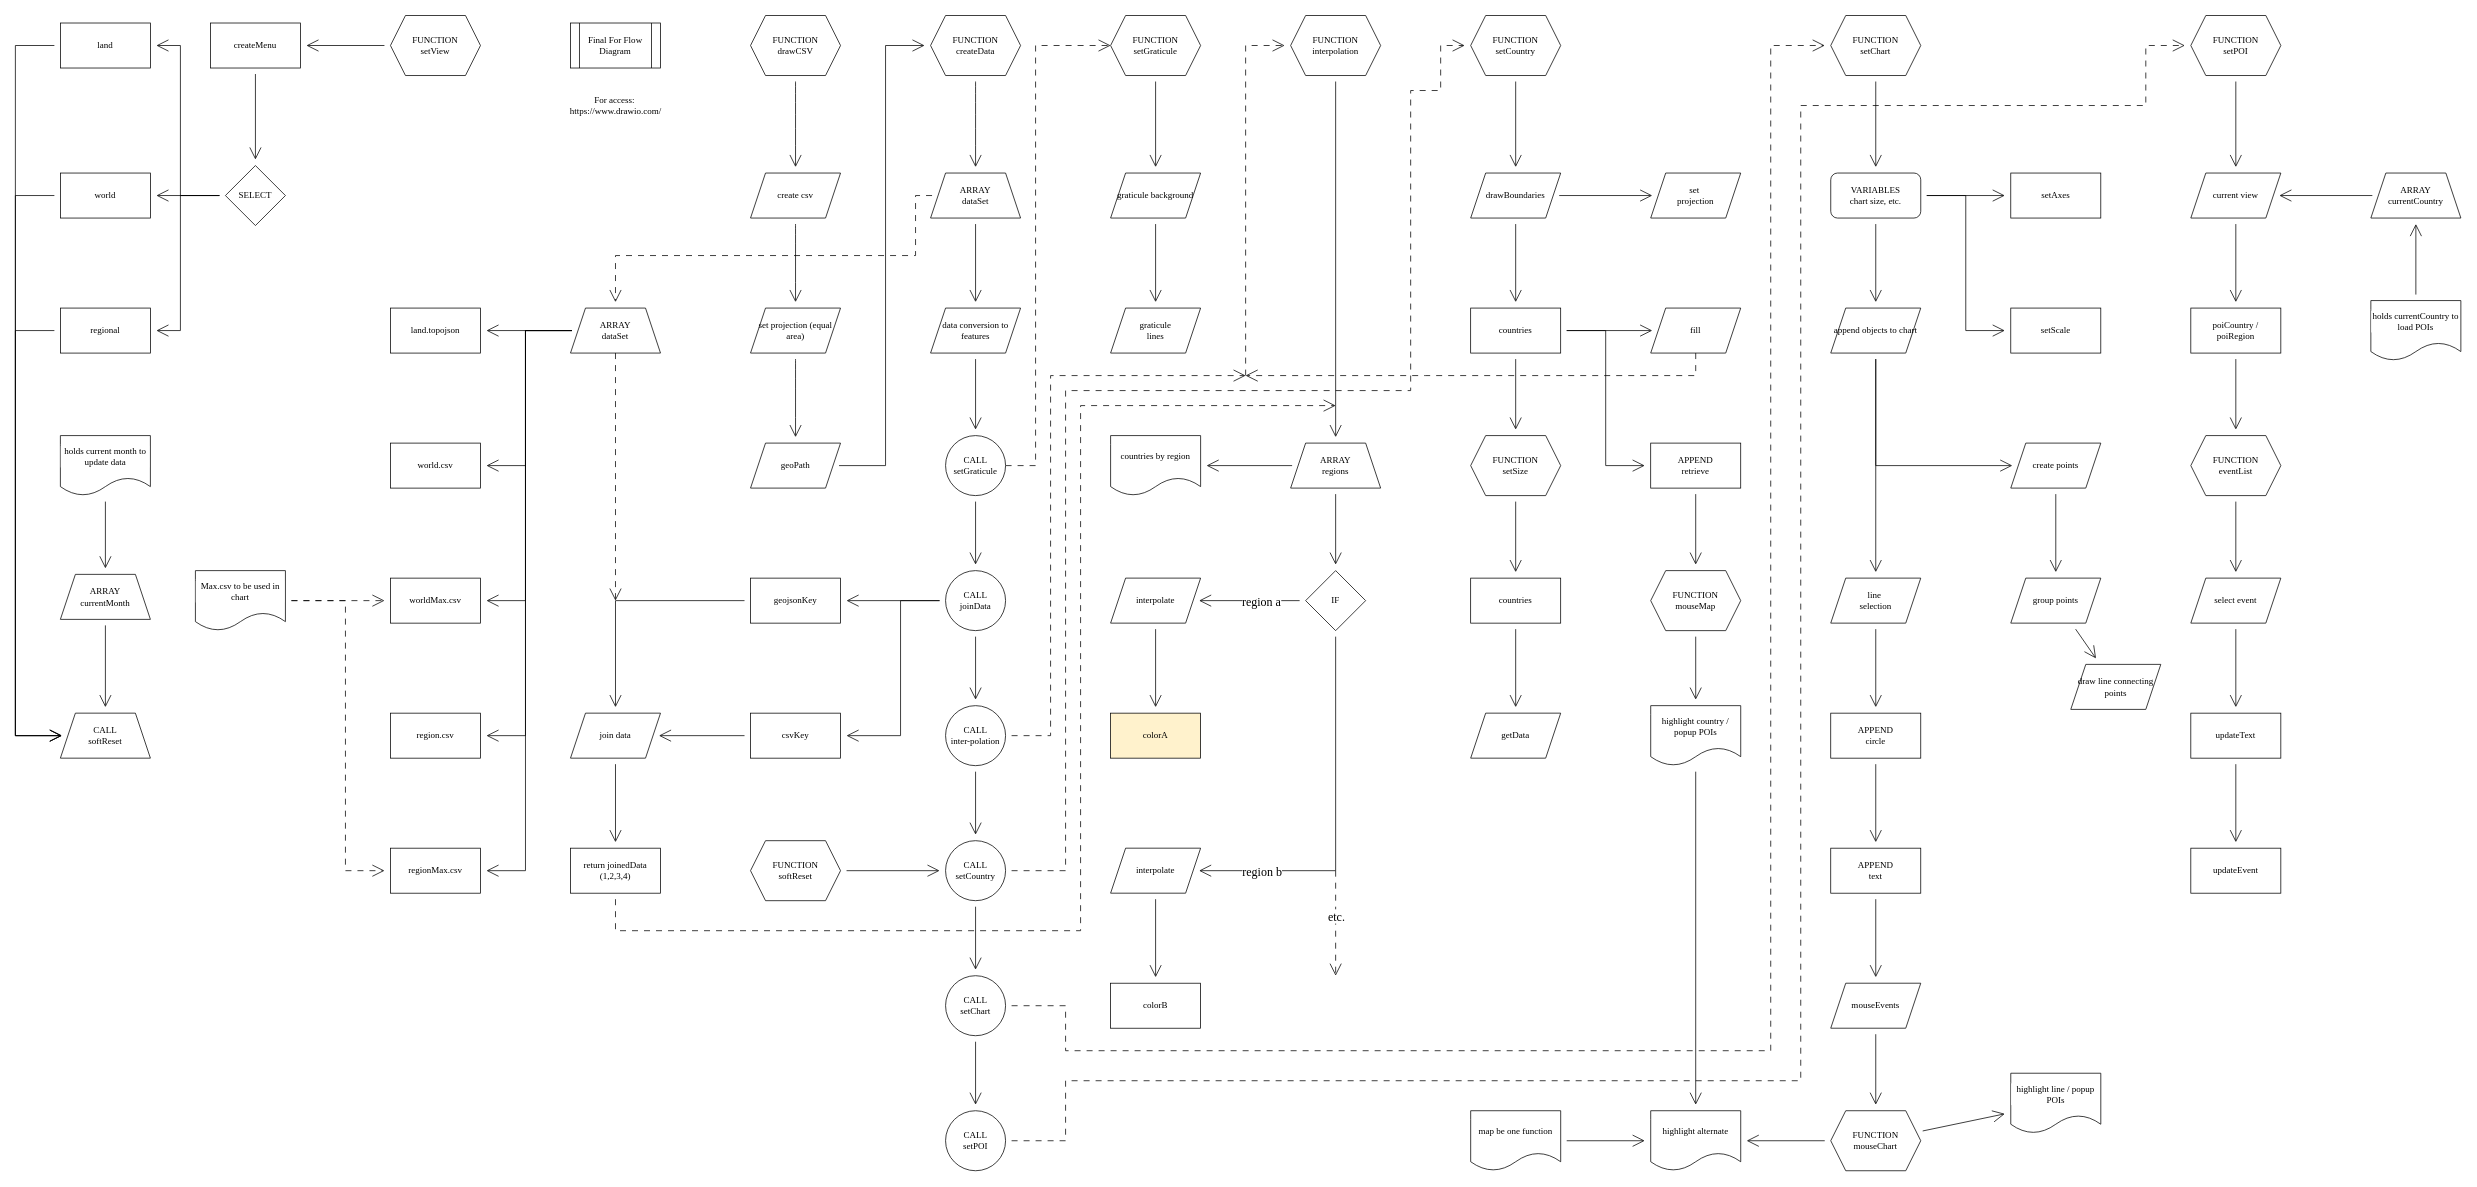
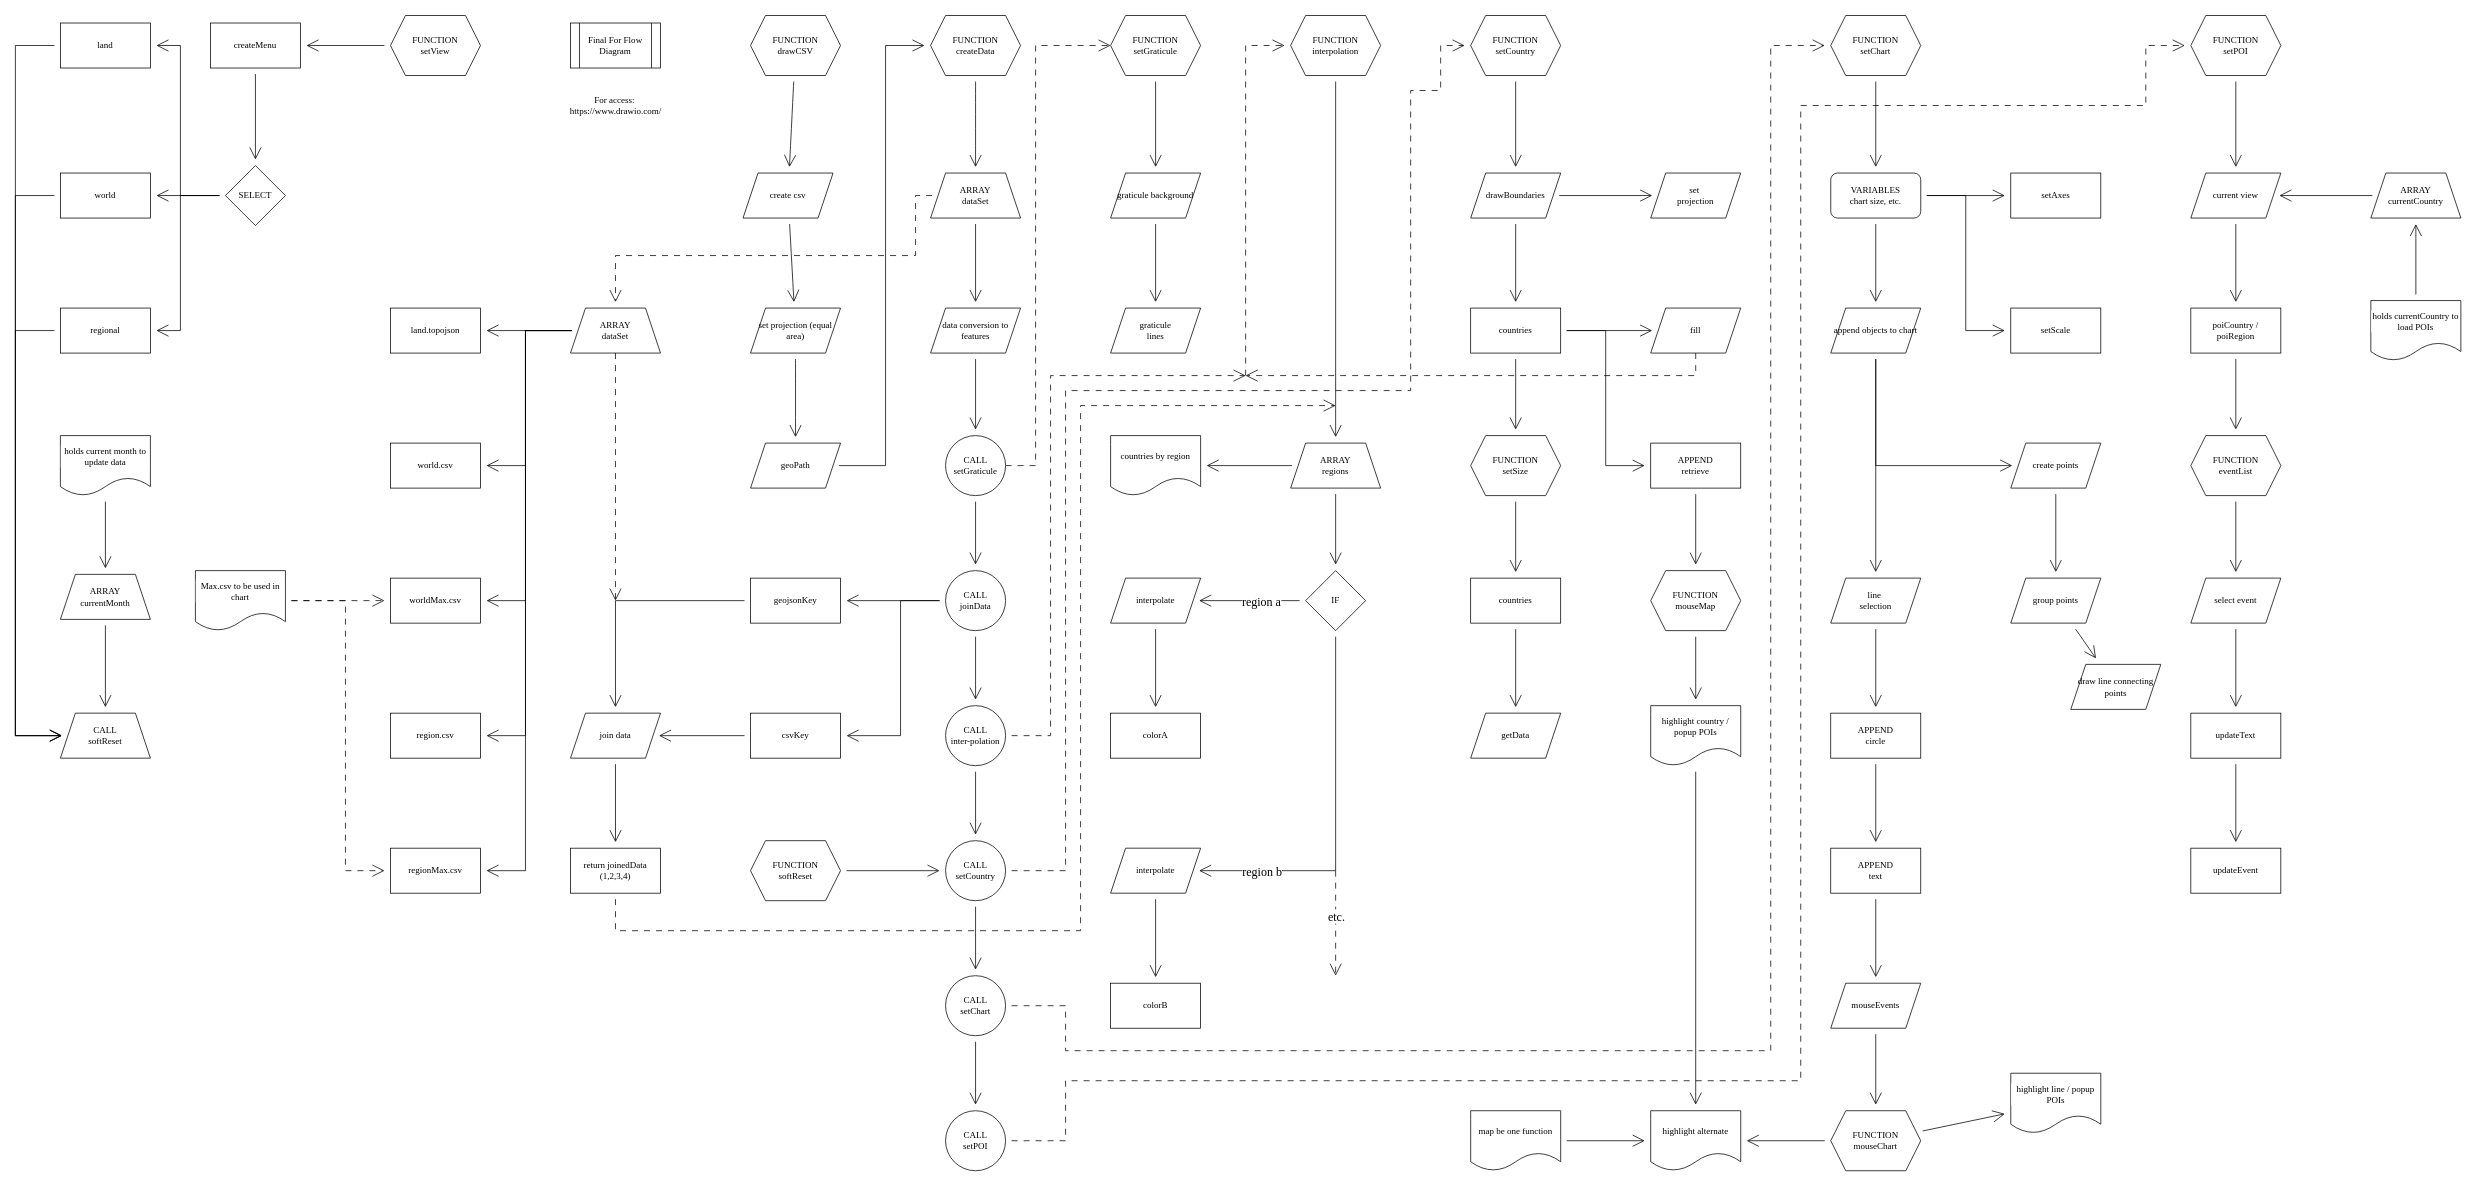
(795, 195) -> (788, 195)
(1155, 735) -> (1155, 735)
